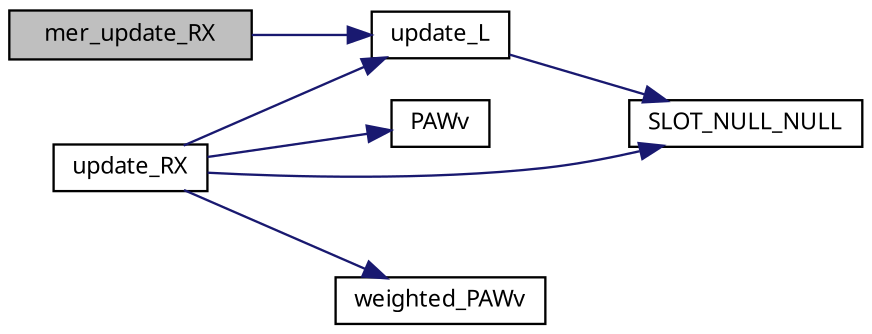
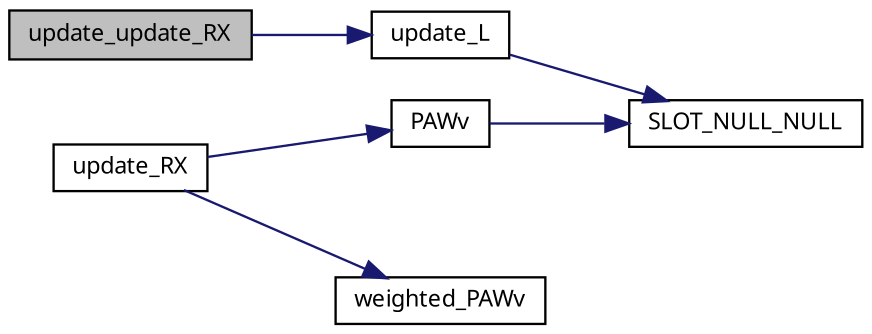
(131, 35) -> (131, 35)
(274, 106) -> none
(425, 176) -> (547, 124)
